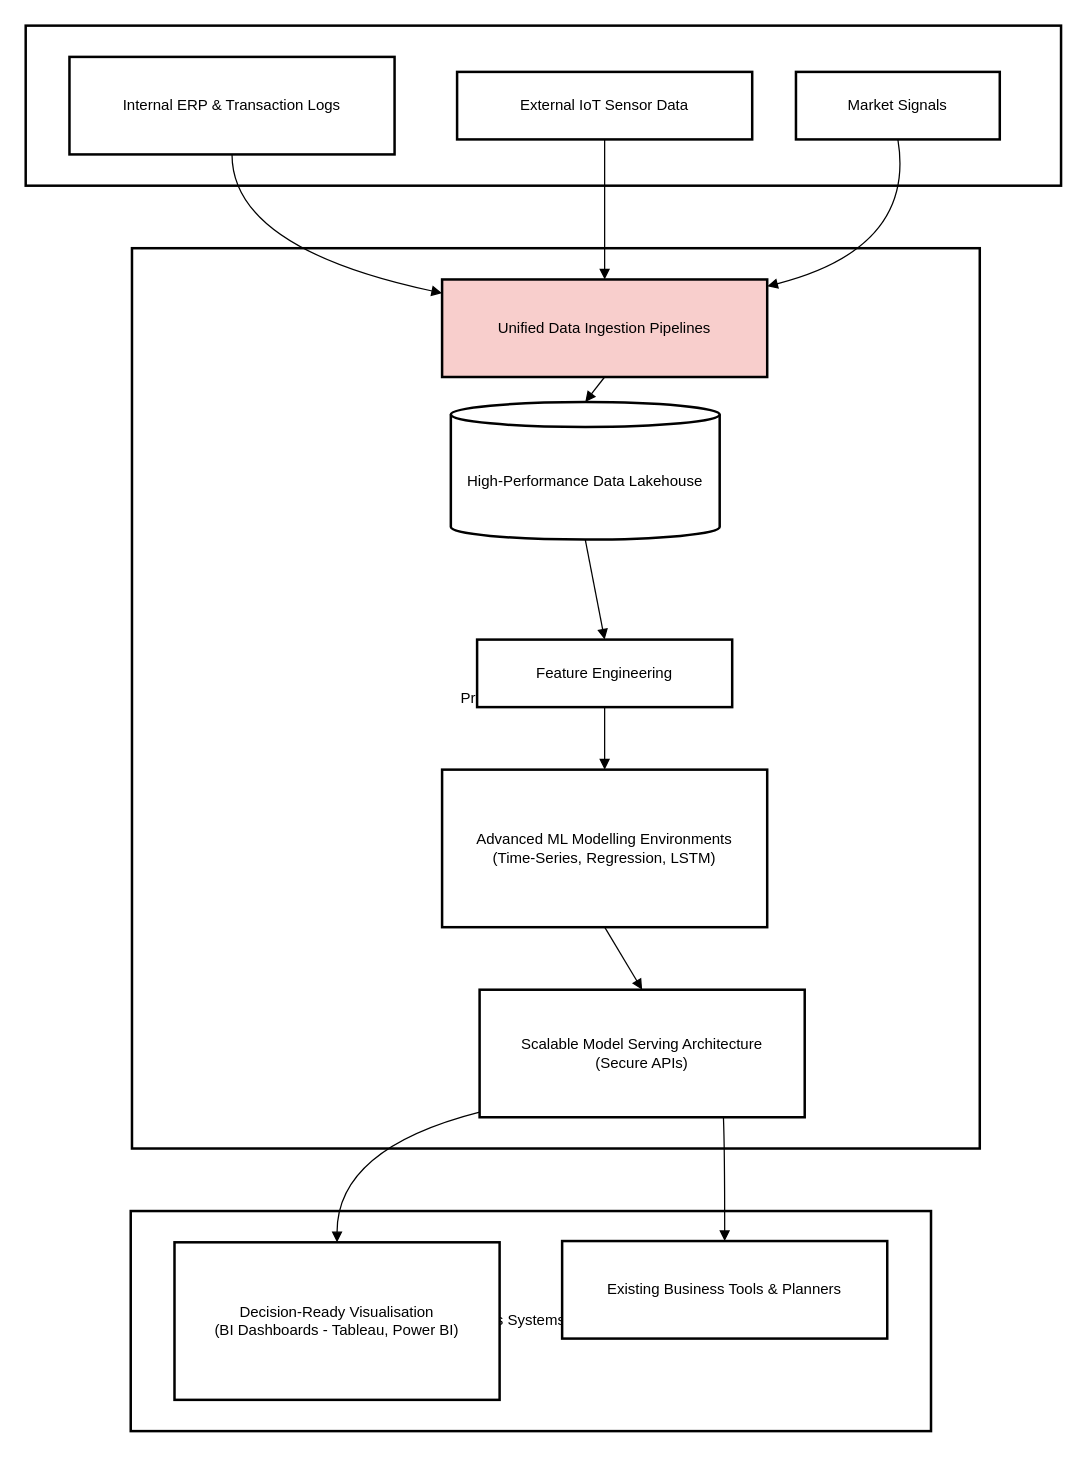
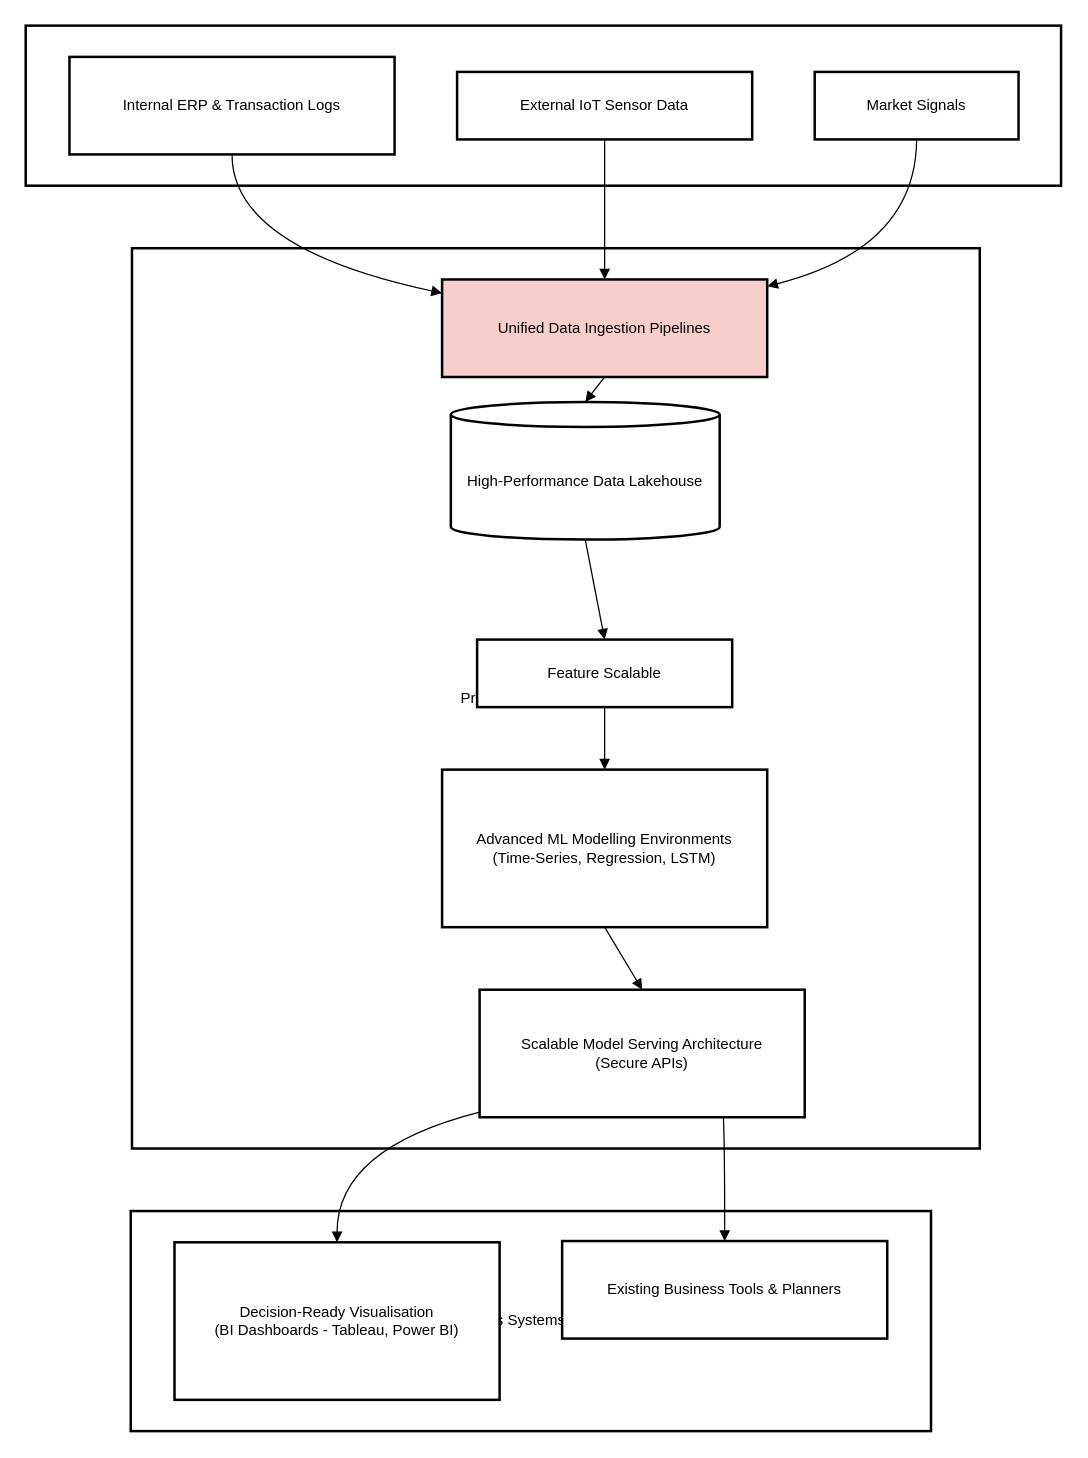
(898, 106) -> (916, 106)
(604, 673) -> (604, 673)
